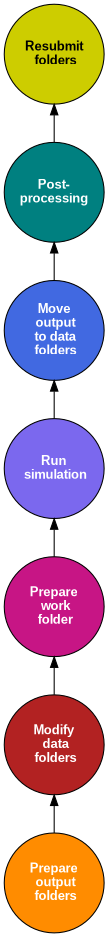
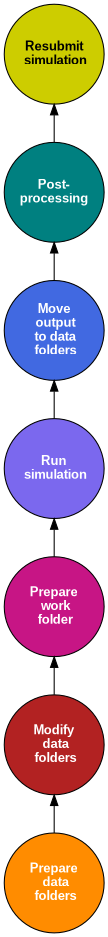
(54, 54) -> (54, 54)
(54, 883) -> (54, 883)
